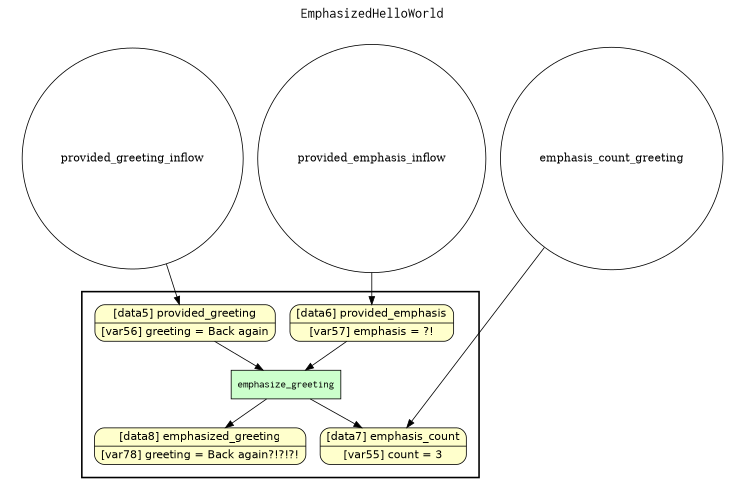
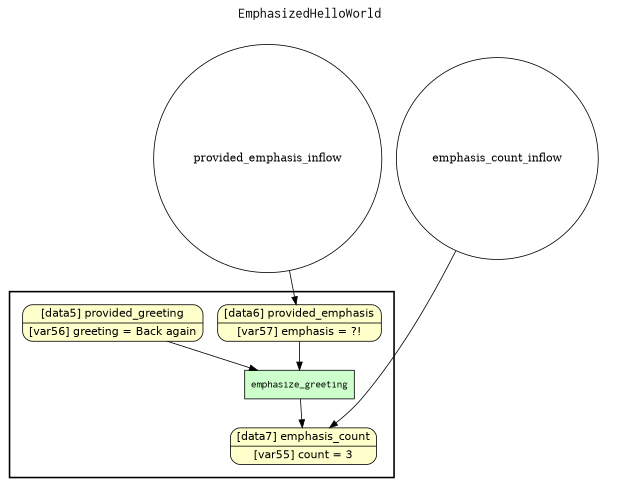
(133, 159) -> none
(612, 159) -> (497, 159)
(200, 446) -> none
